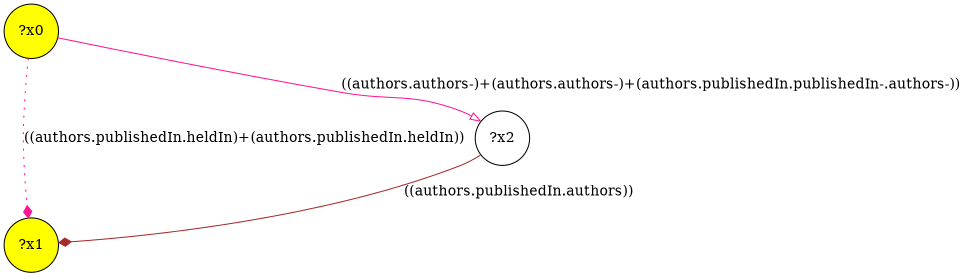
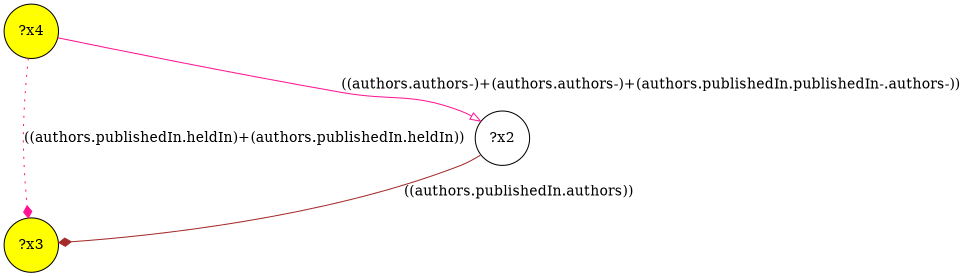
(31, 31) -> (31, 31)
(31, 245) -> (31, 245)
